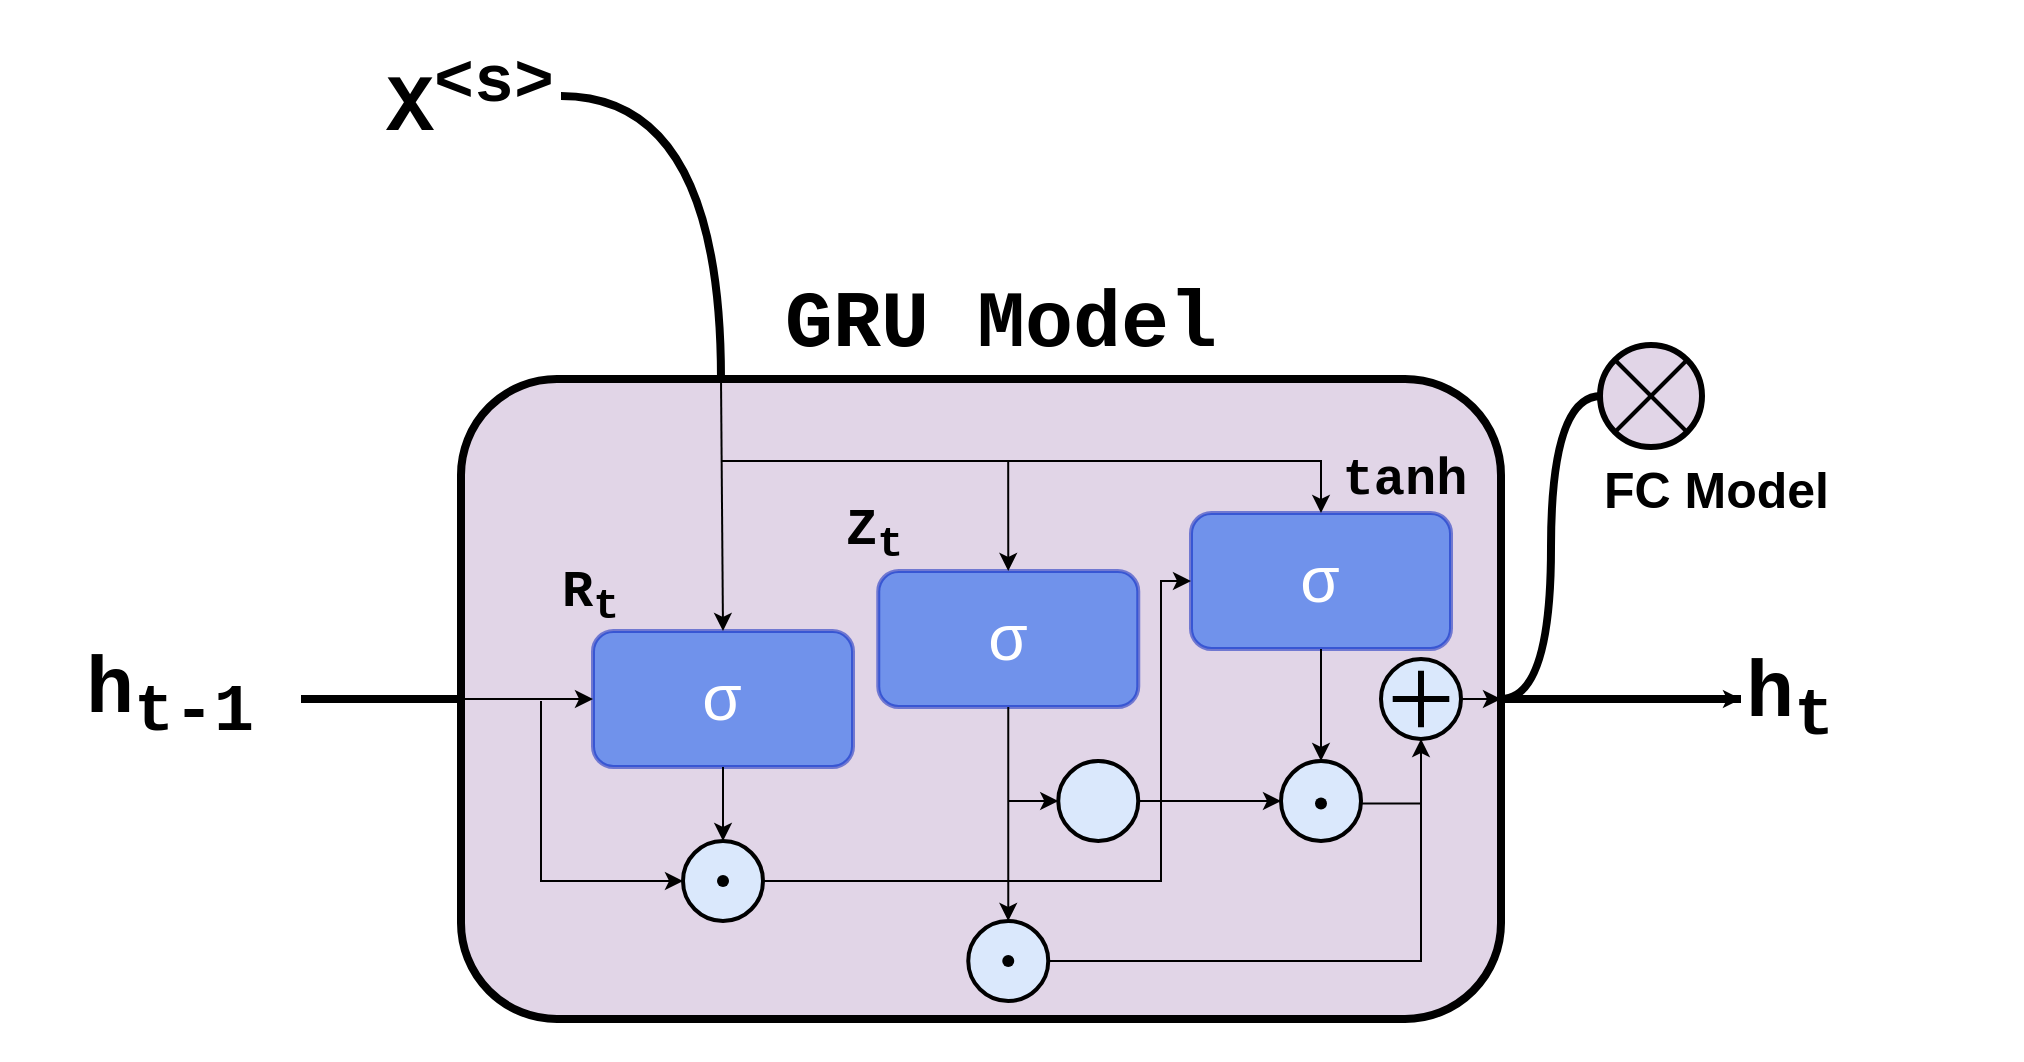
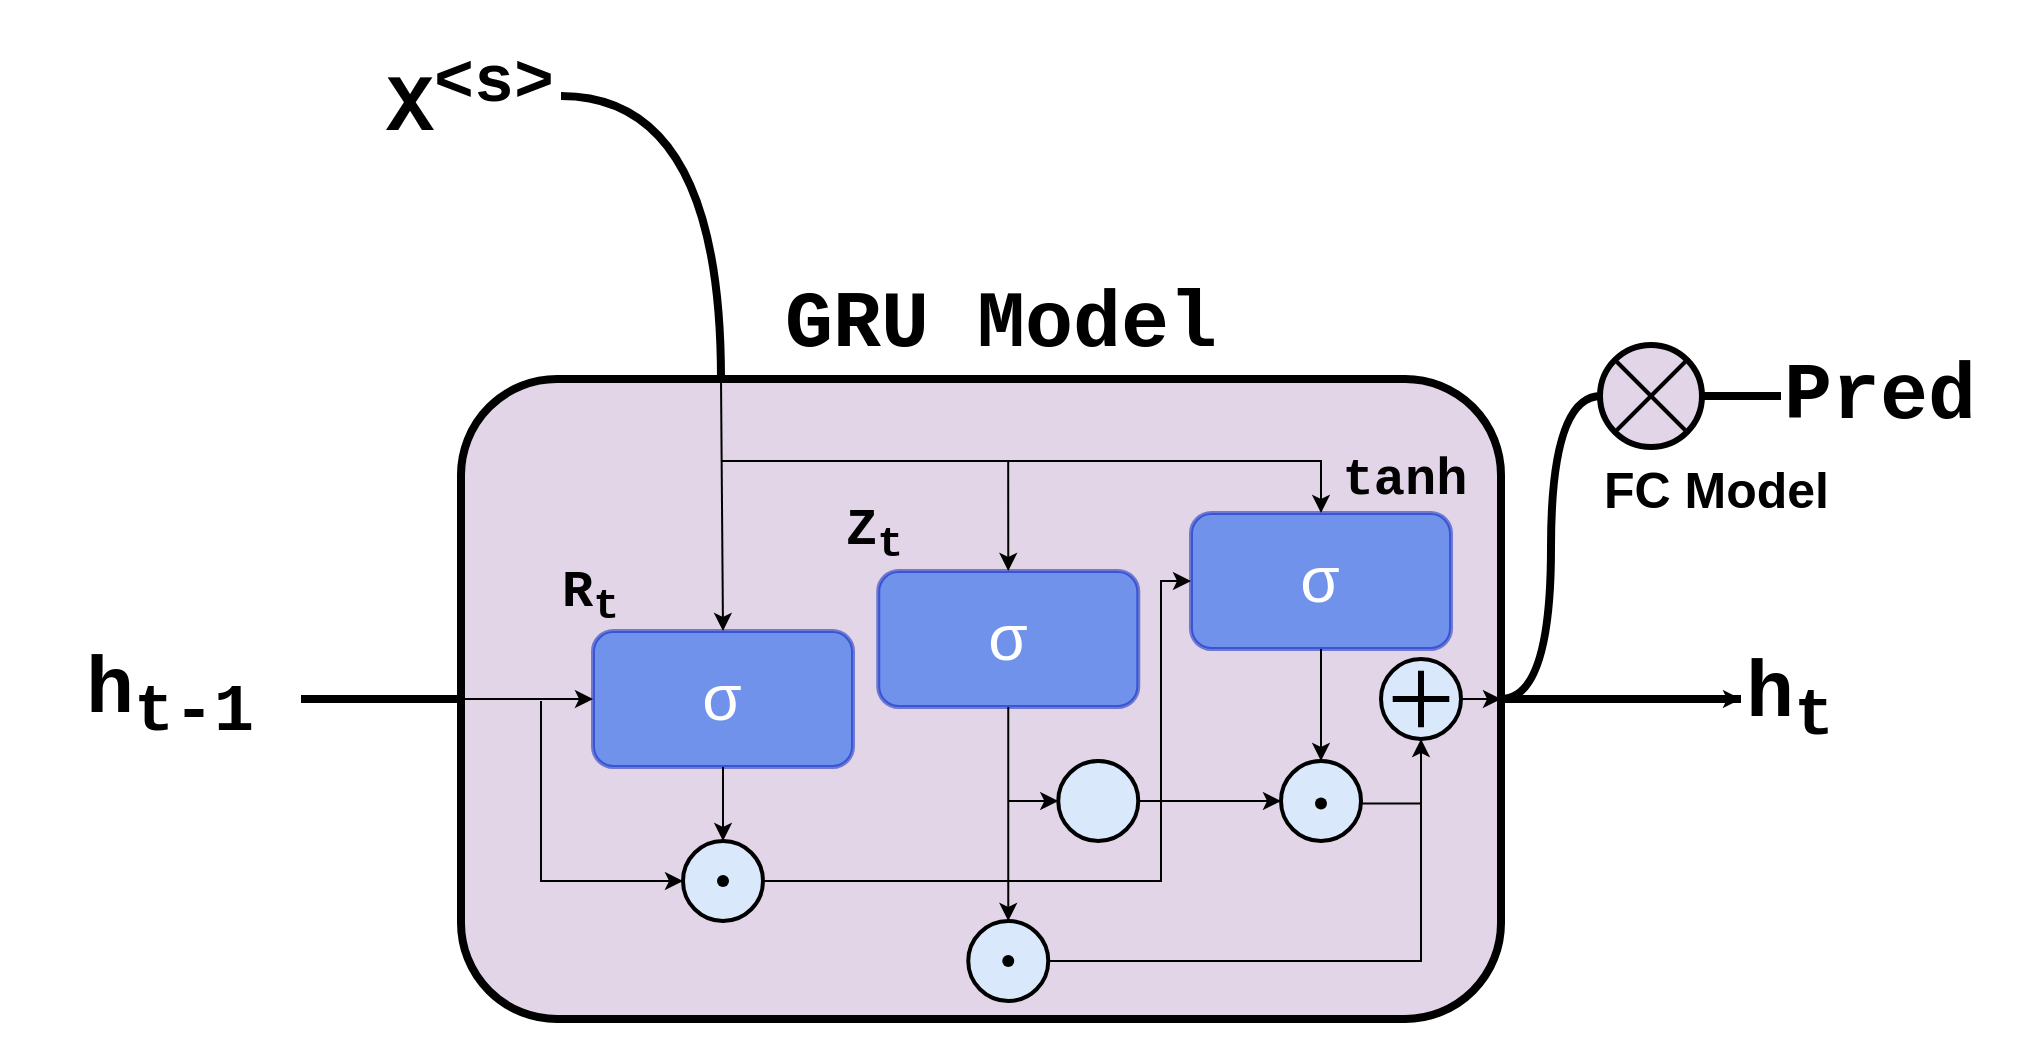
none -> (1742, 396)
none -> (1881, 396)
